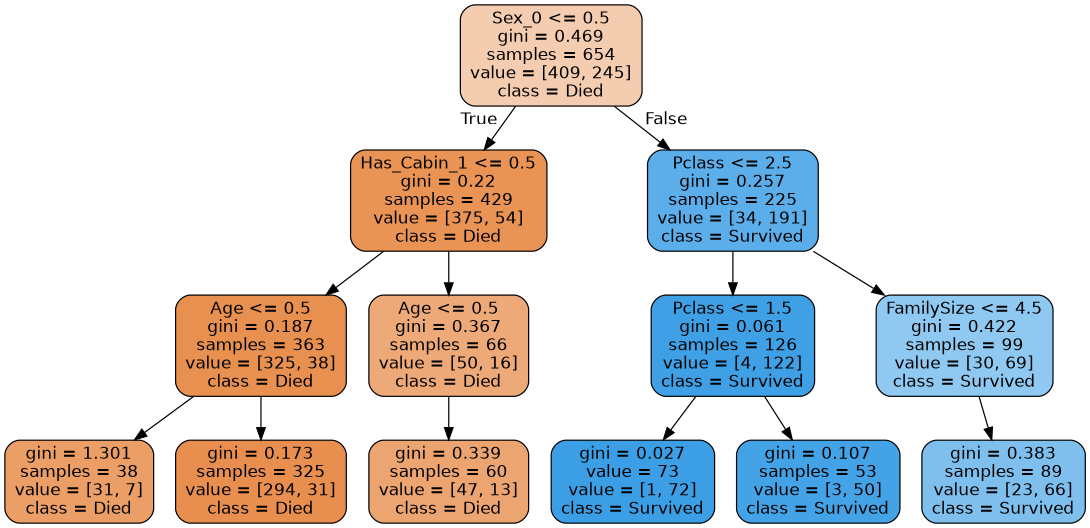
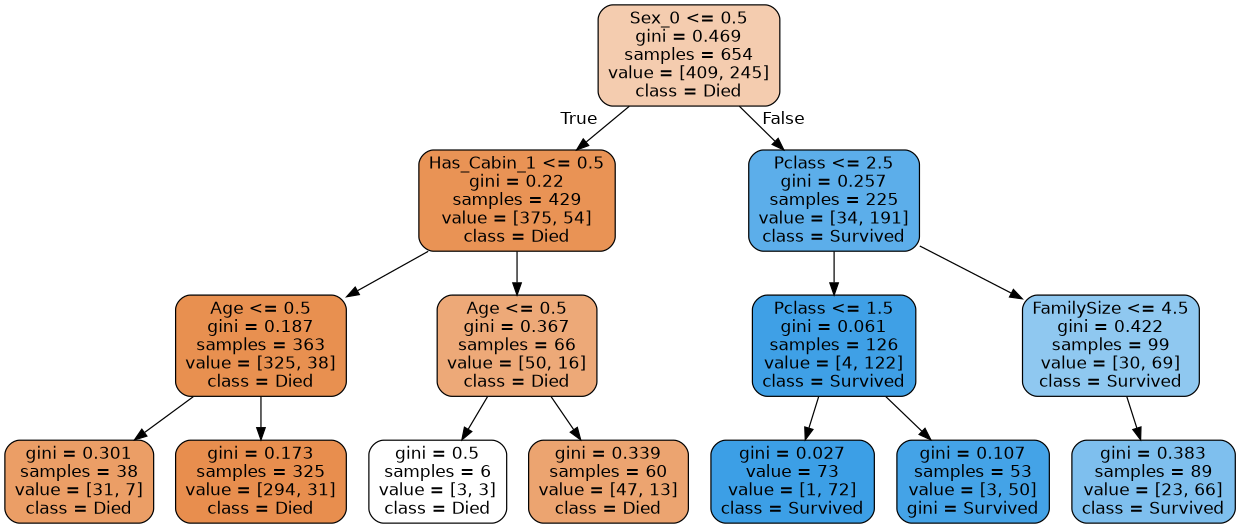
(79, 482) -> (79, 482)
none -> (438, 482)
(818, 482) -> (973, 482)
